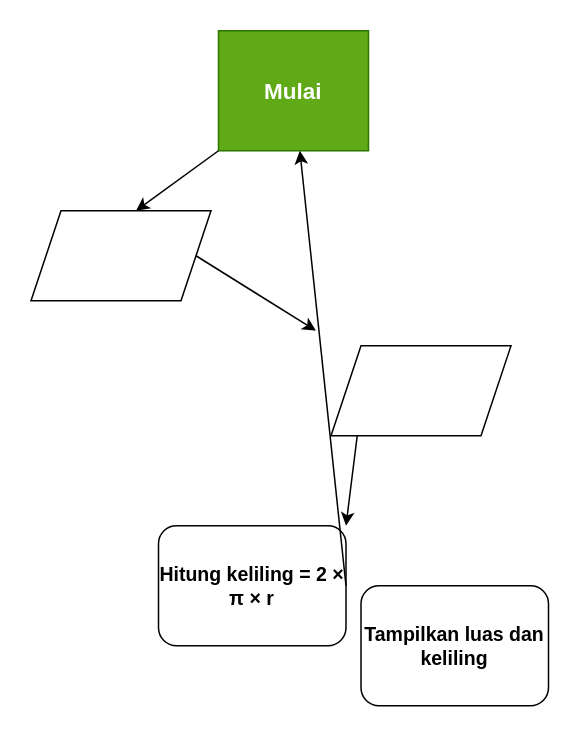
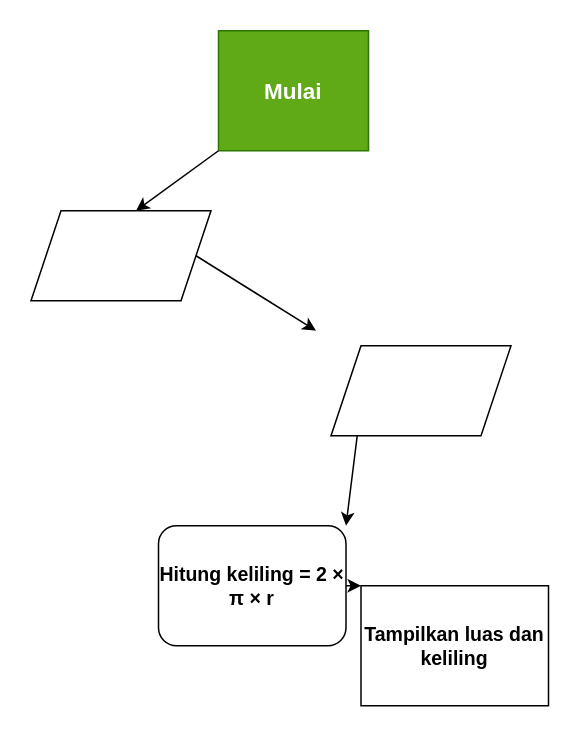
(323, 373) -> (348, 586)
(455, 646) -> (455, 646)
